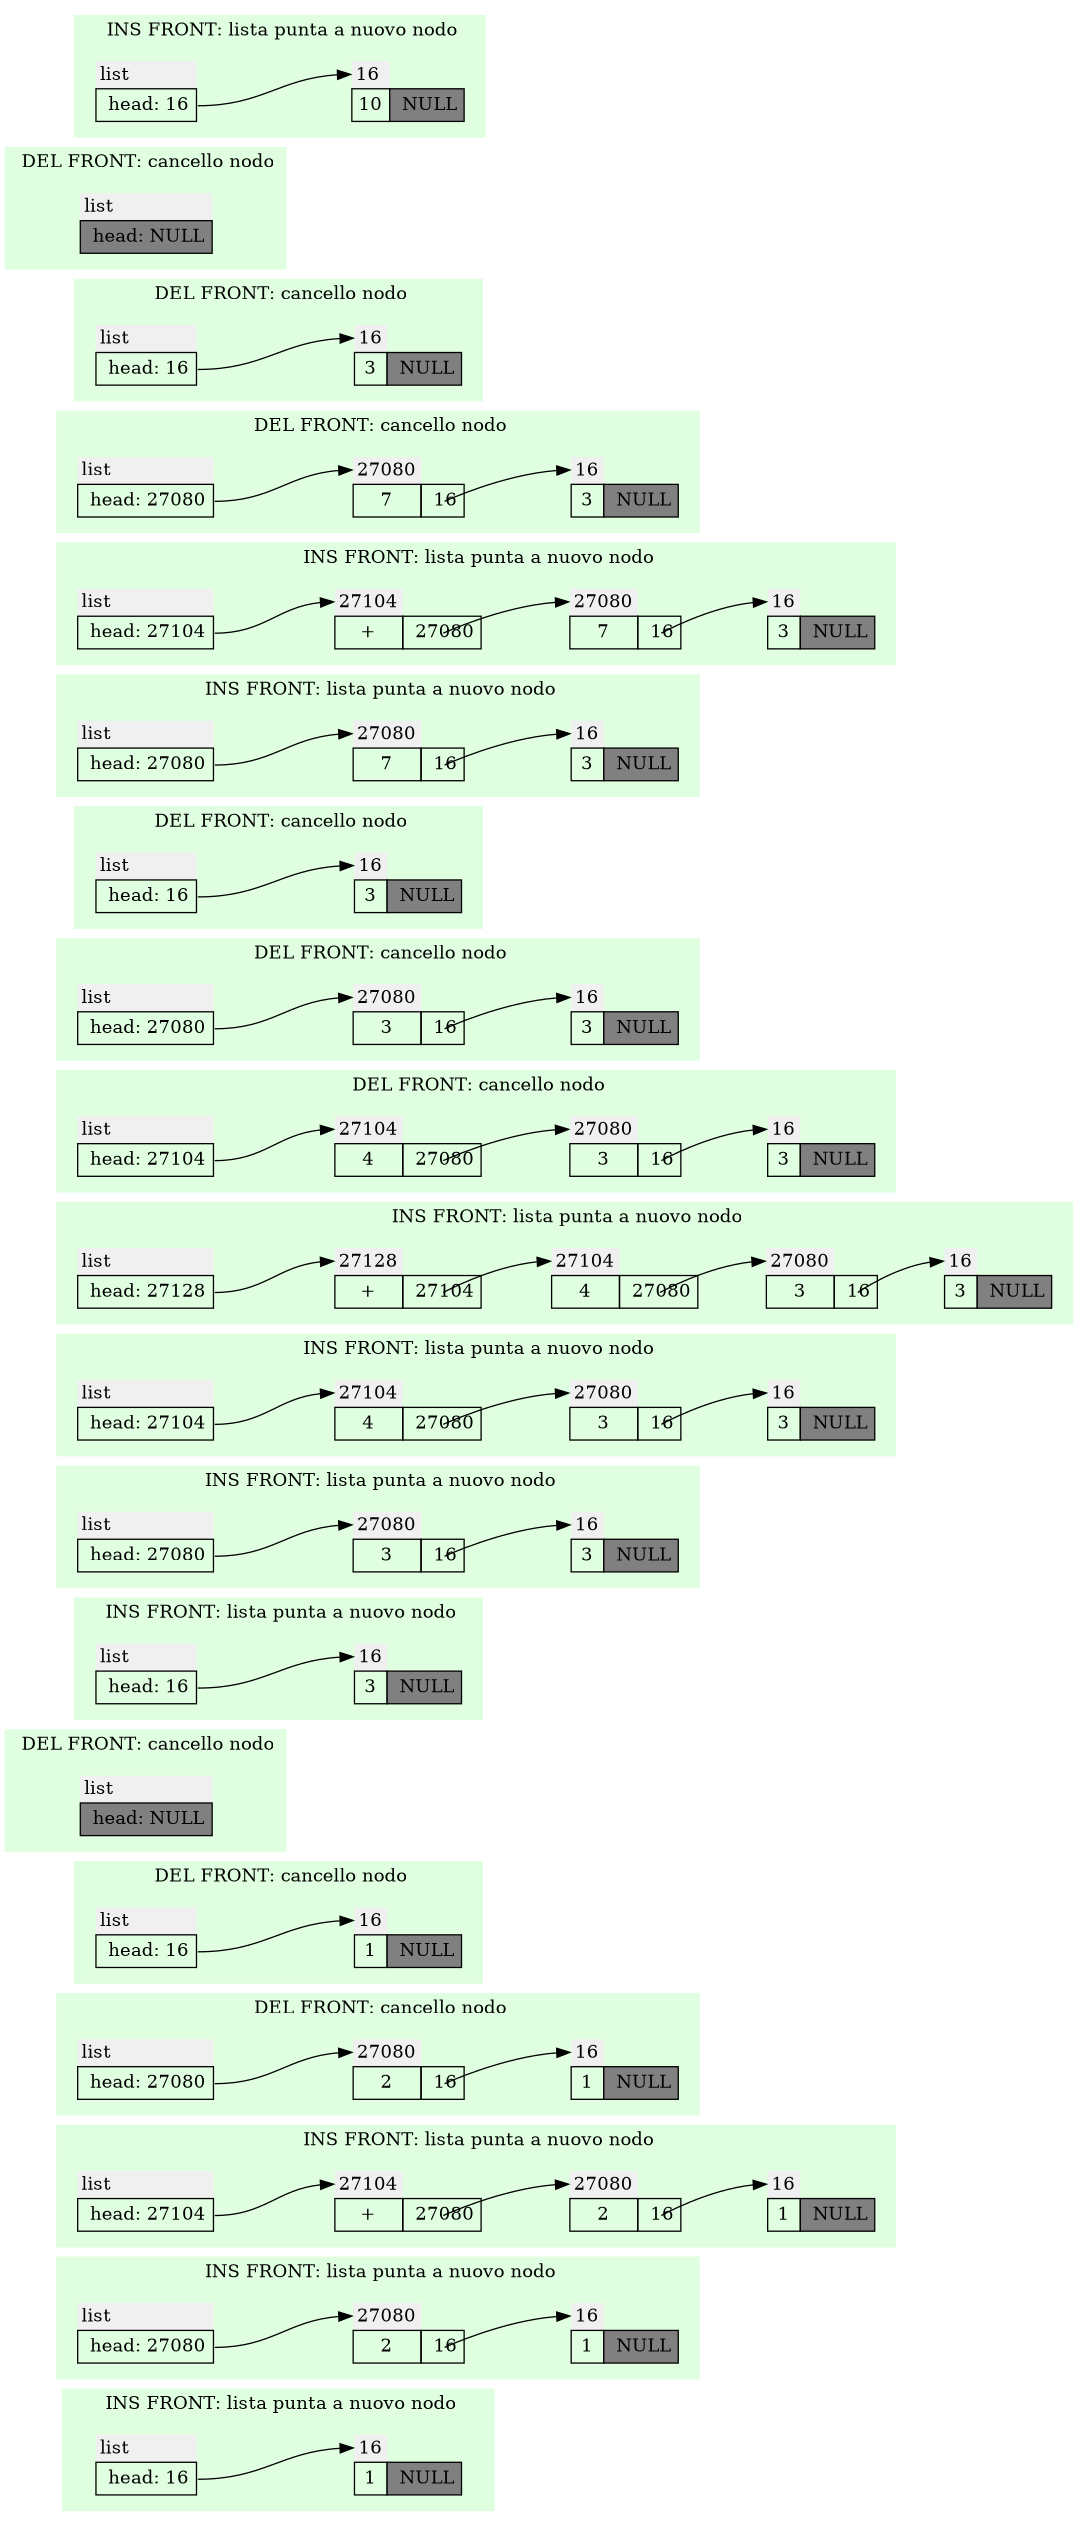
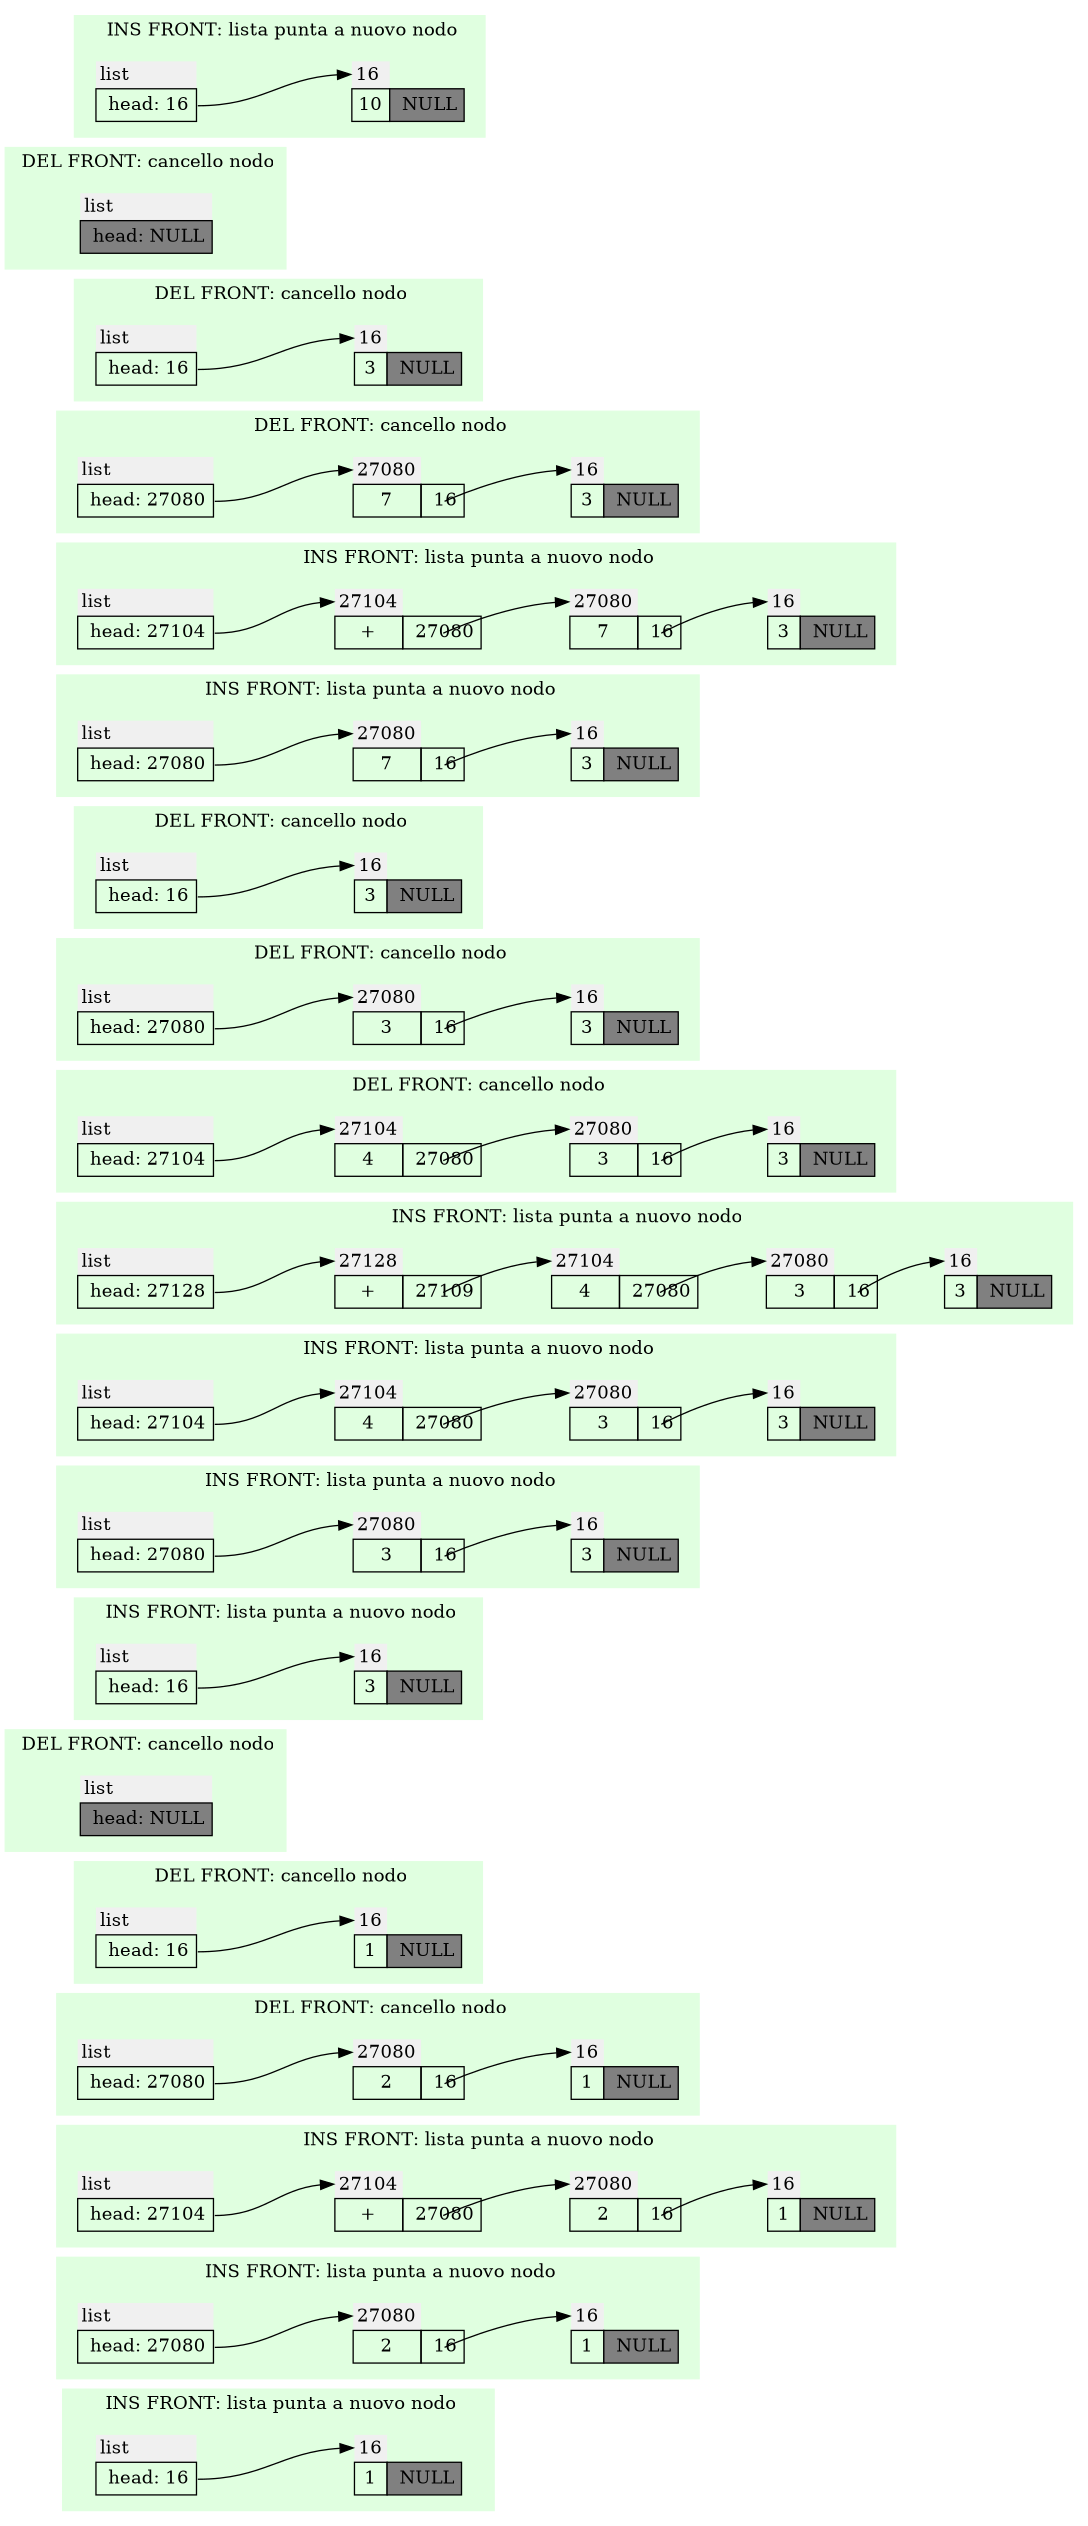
(442, 1291) -> (442, 1291)
